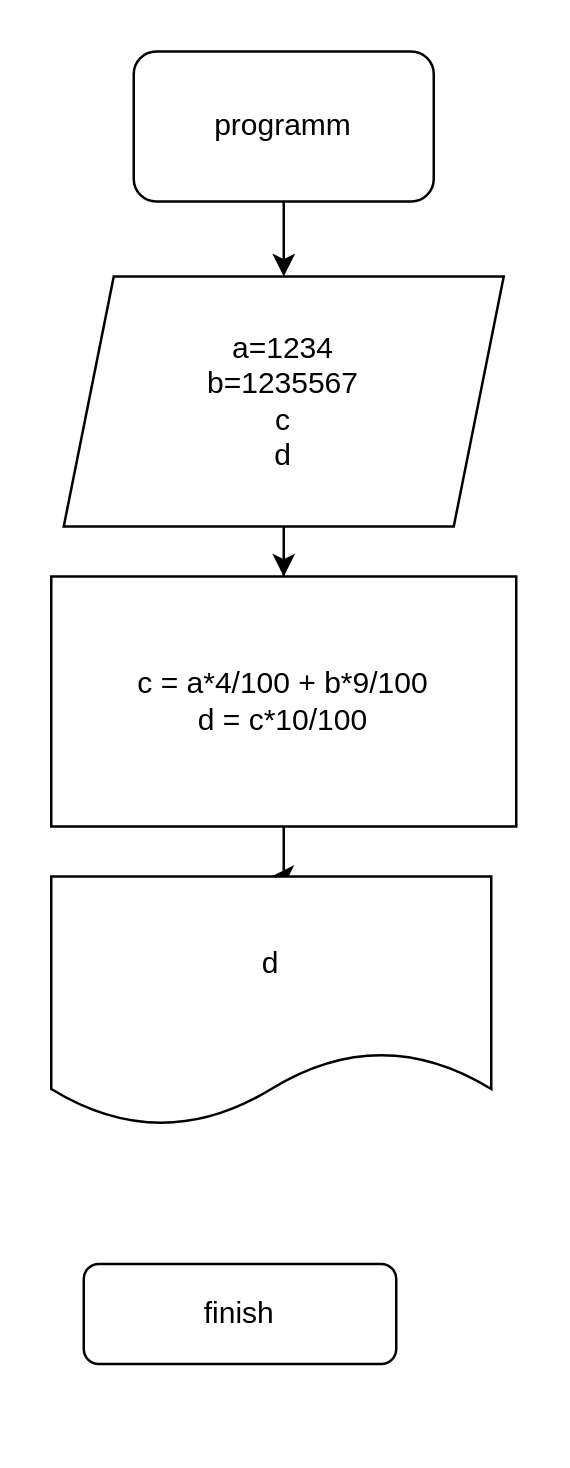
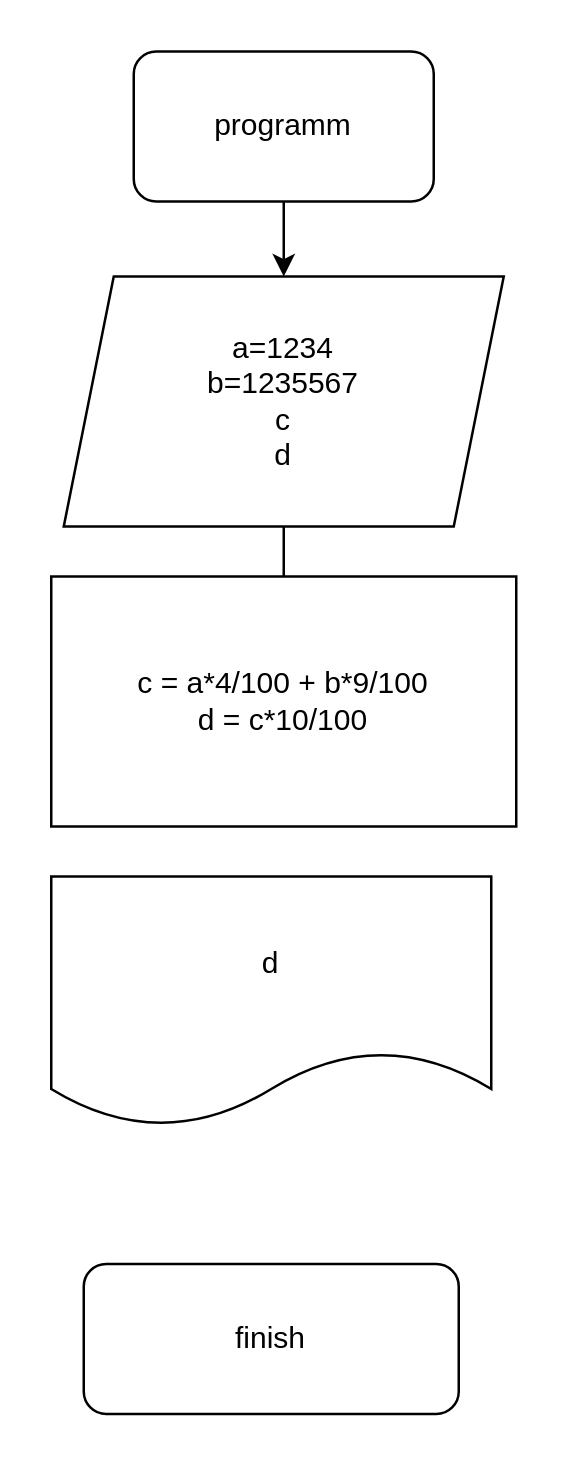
(284, 558) -> (284, 565)
(284, 852) -> none
(240, 1314) -> (271, 1339)
